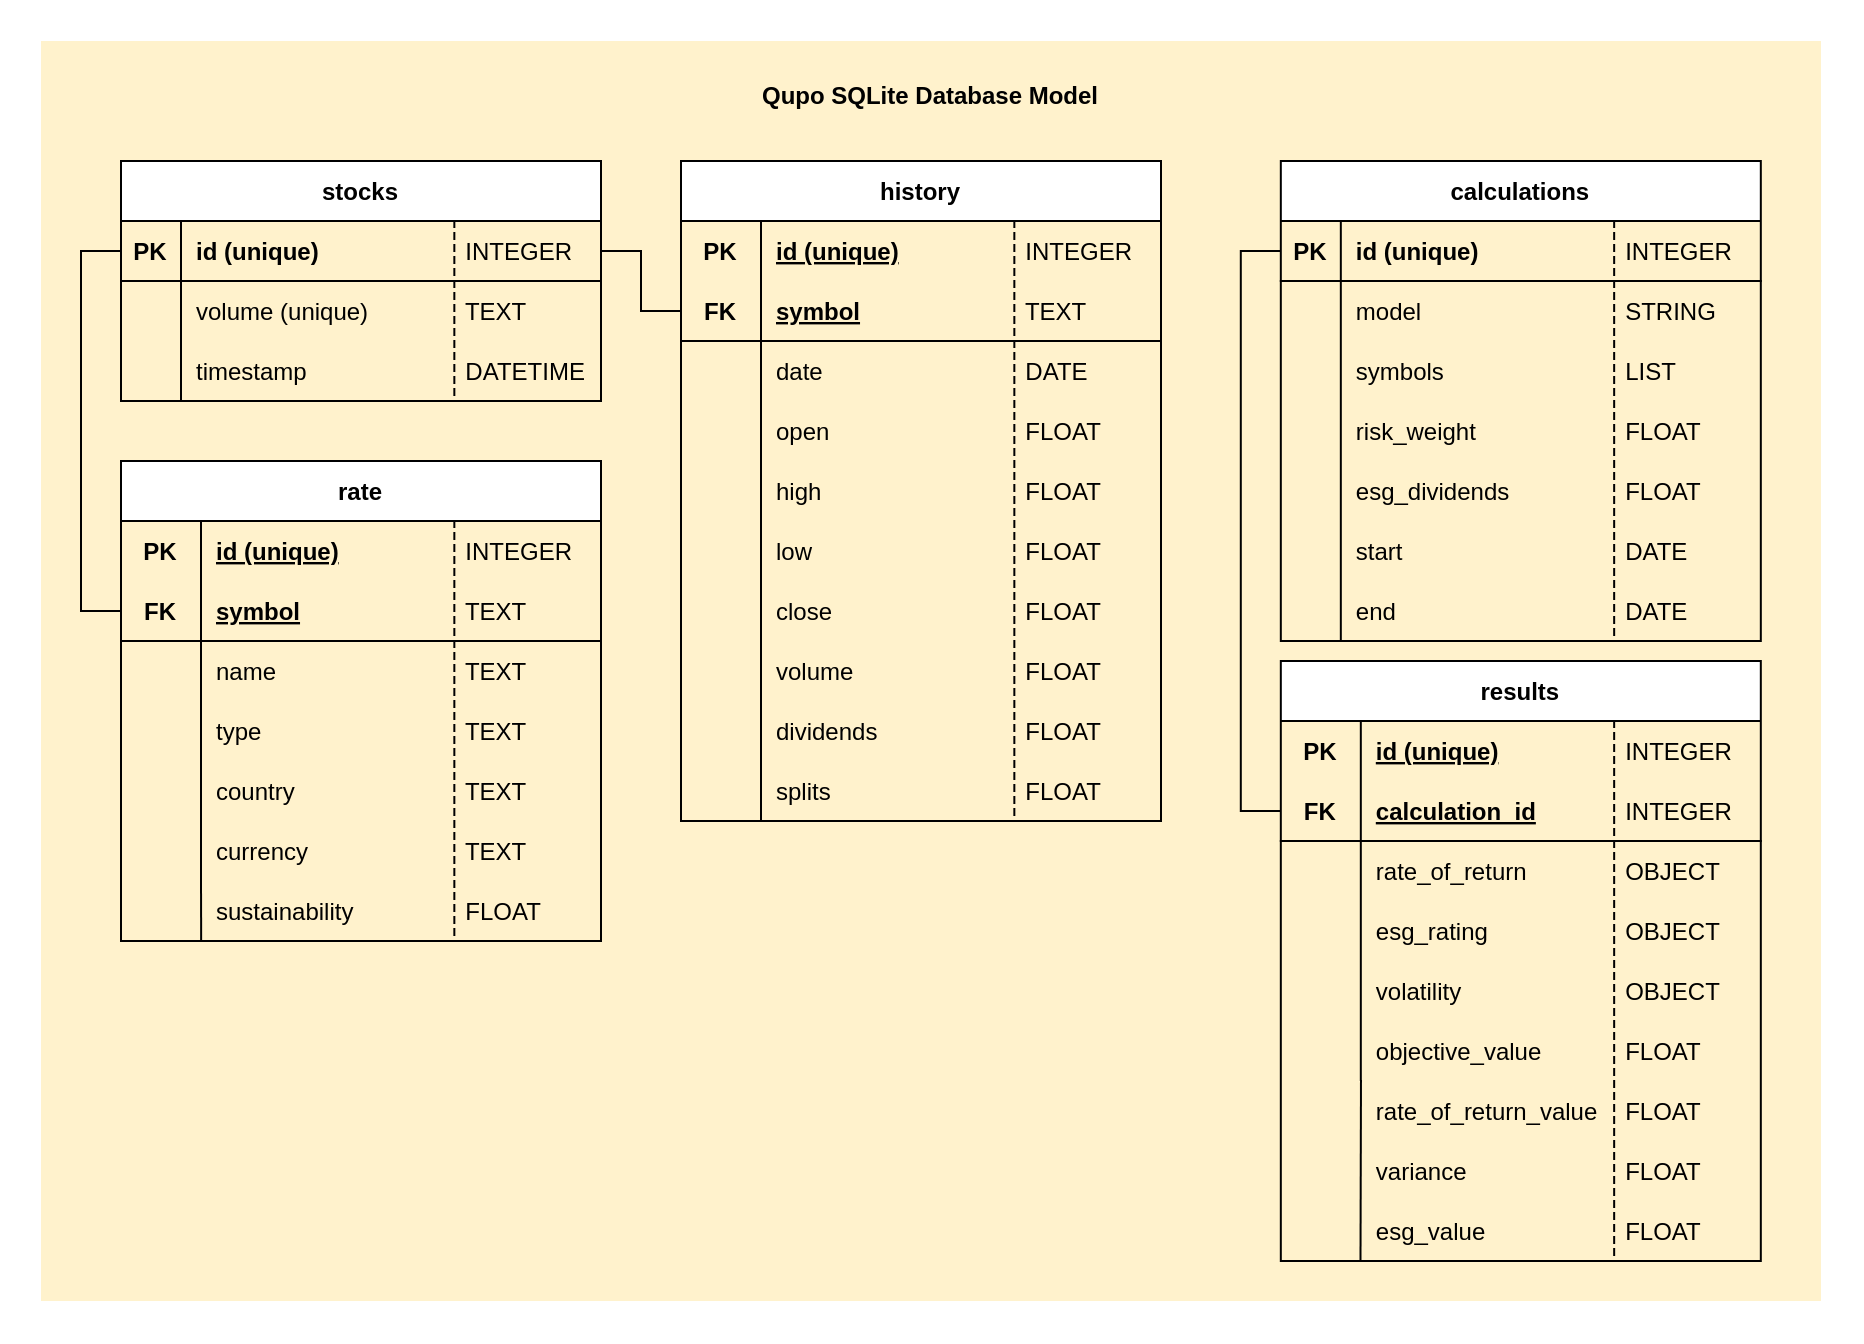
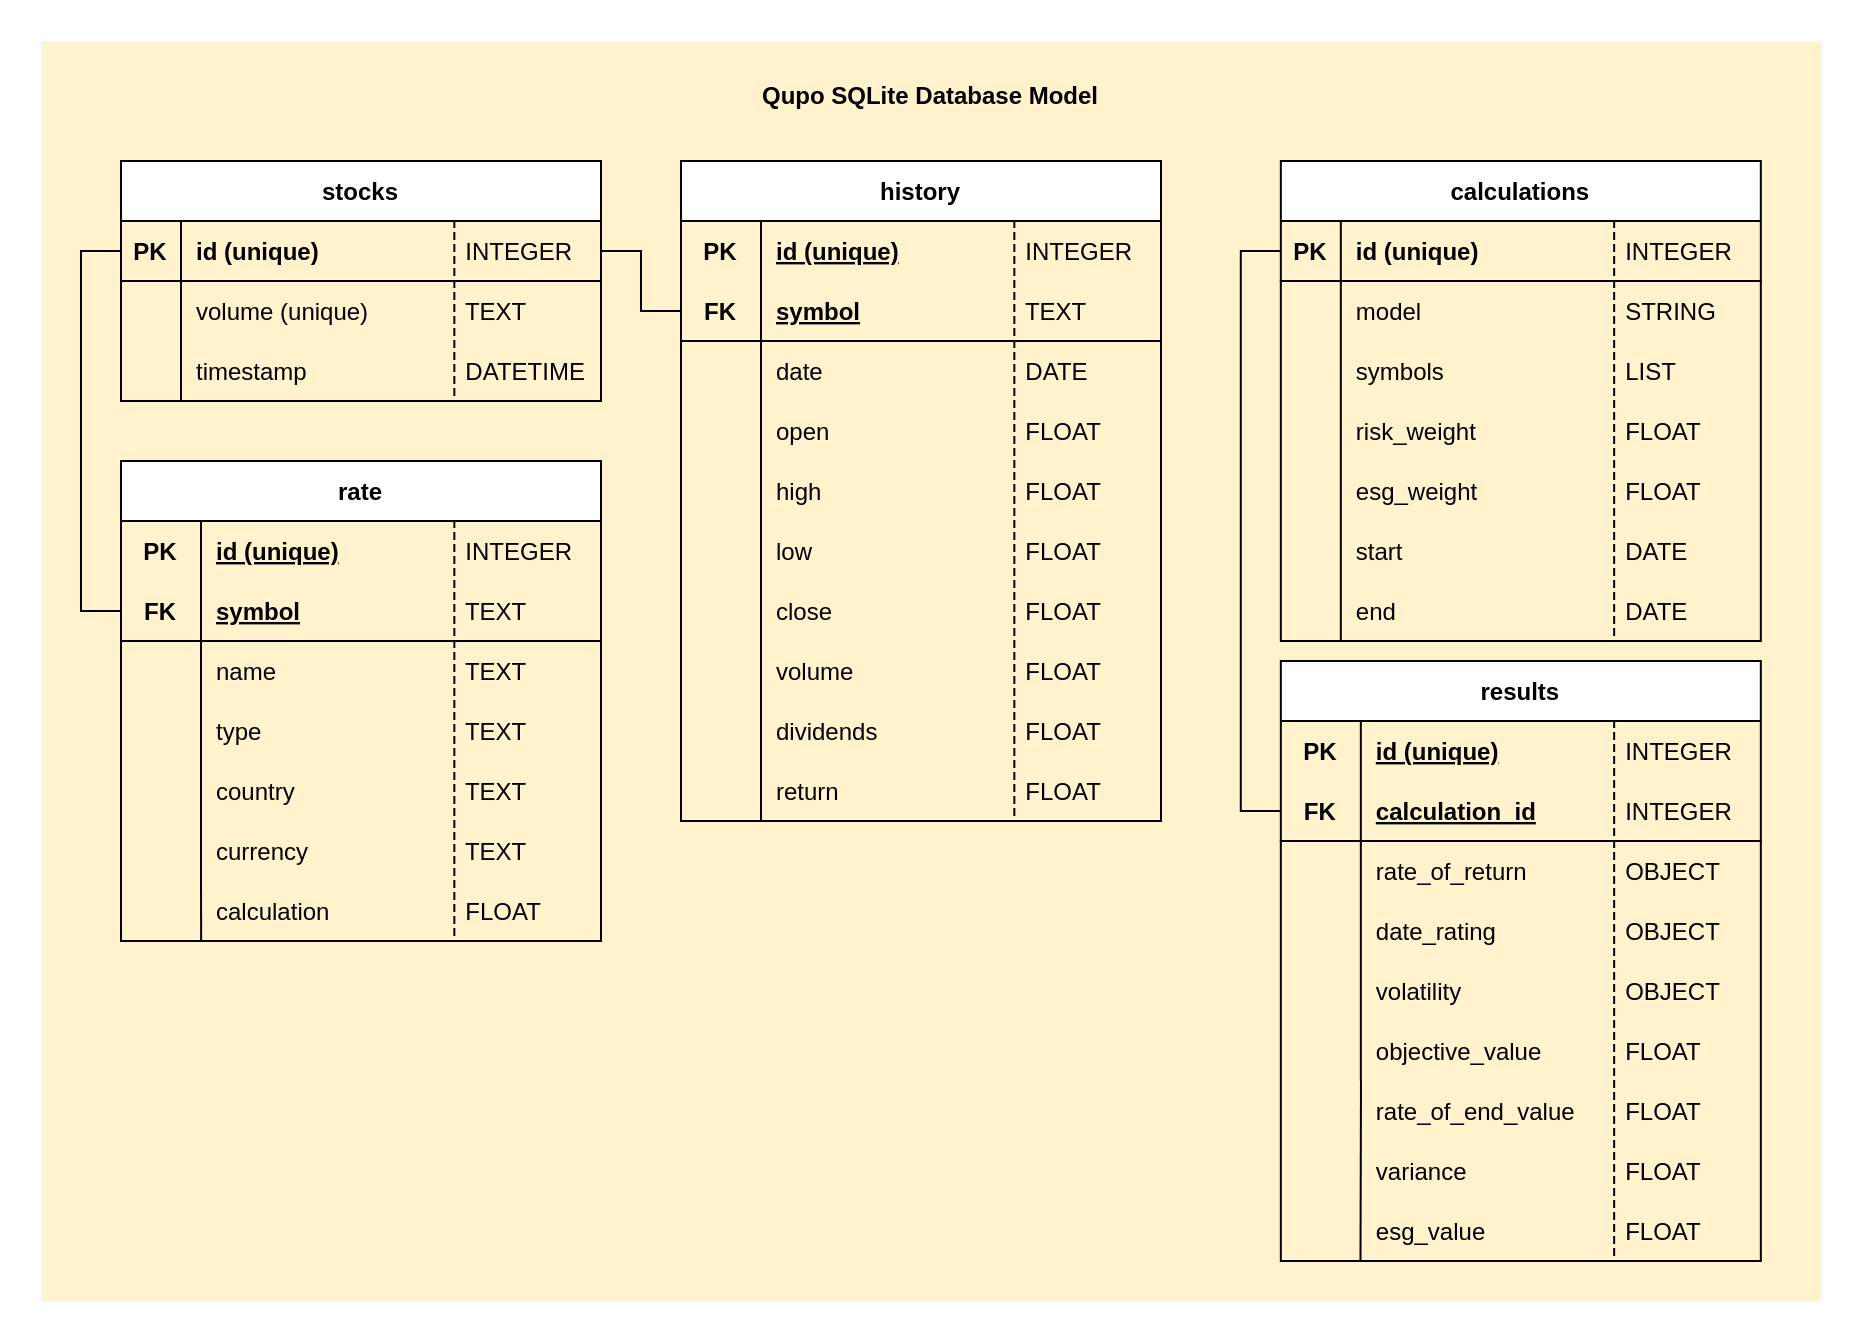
(1437, 492) -> (1420, 492)
(810, 792) -> (816, 792)
(298, 912) -> (281, 912)
(1440, 932) -> (1447, 932)
(1507, 1112) -> (1487, 1112)
